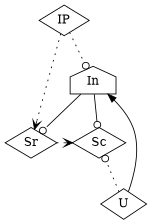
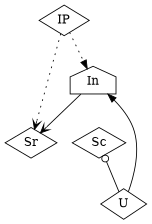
(77, 47) -> (77, 47)
(96, 108) -> none
(64, 110) -> (64, 110)
(60, 143) -> none
(113, 177) -> (113, 177)
